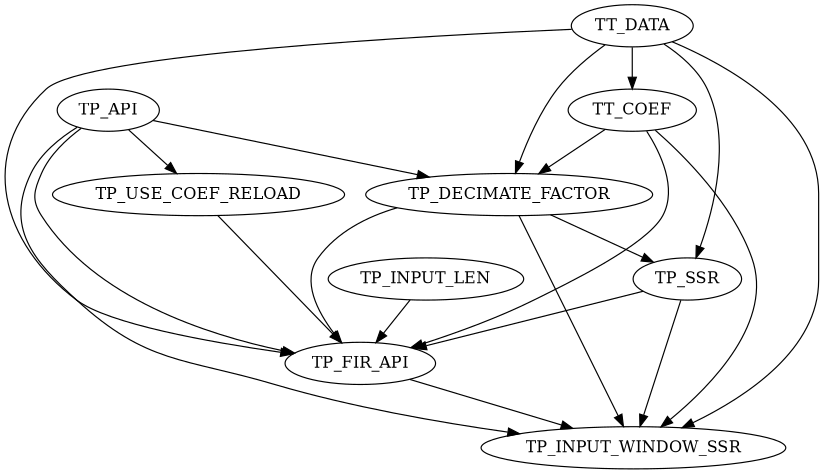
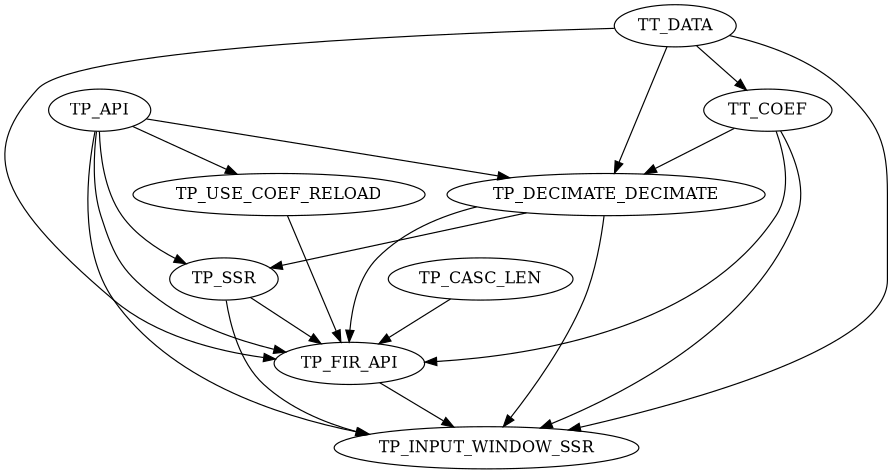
(719, 137) -> (117, 208)
(509, 195) -> (606, 195)
(426, 279) -> (481, 279)
